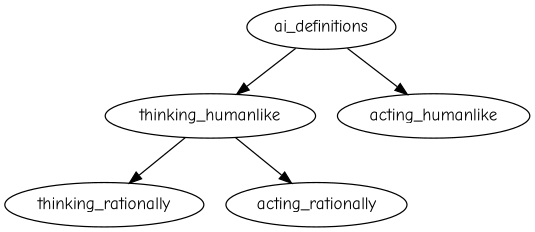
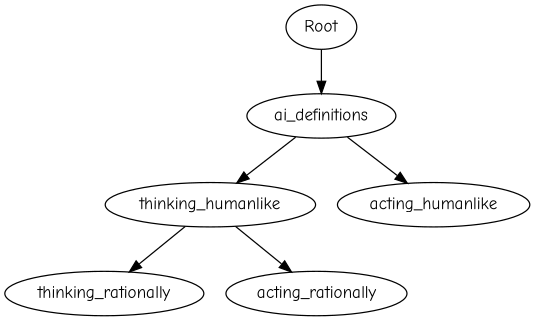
none -> (321, 27)
